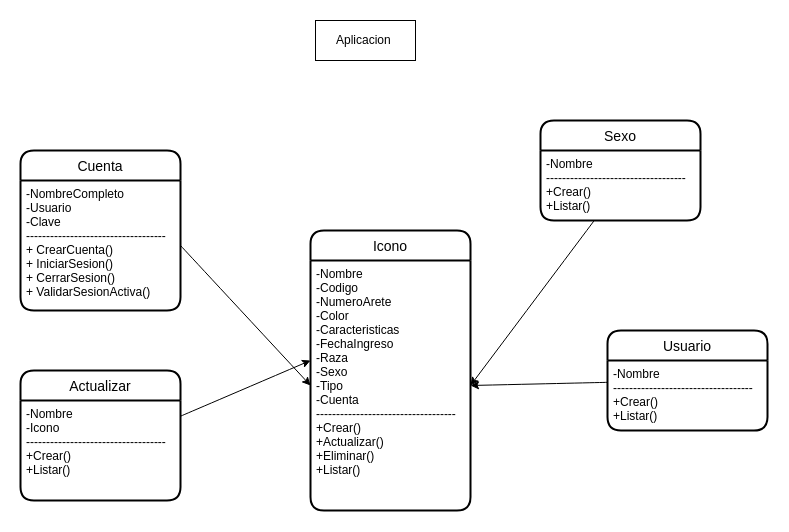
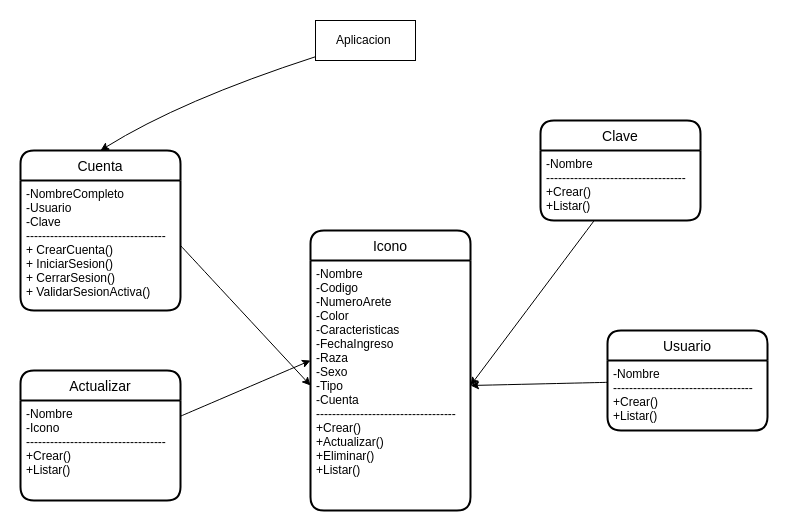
none -> (208, 96)
(620, 136) -> (620, 136)
